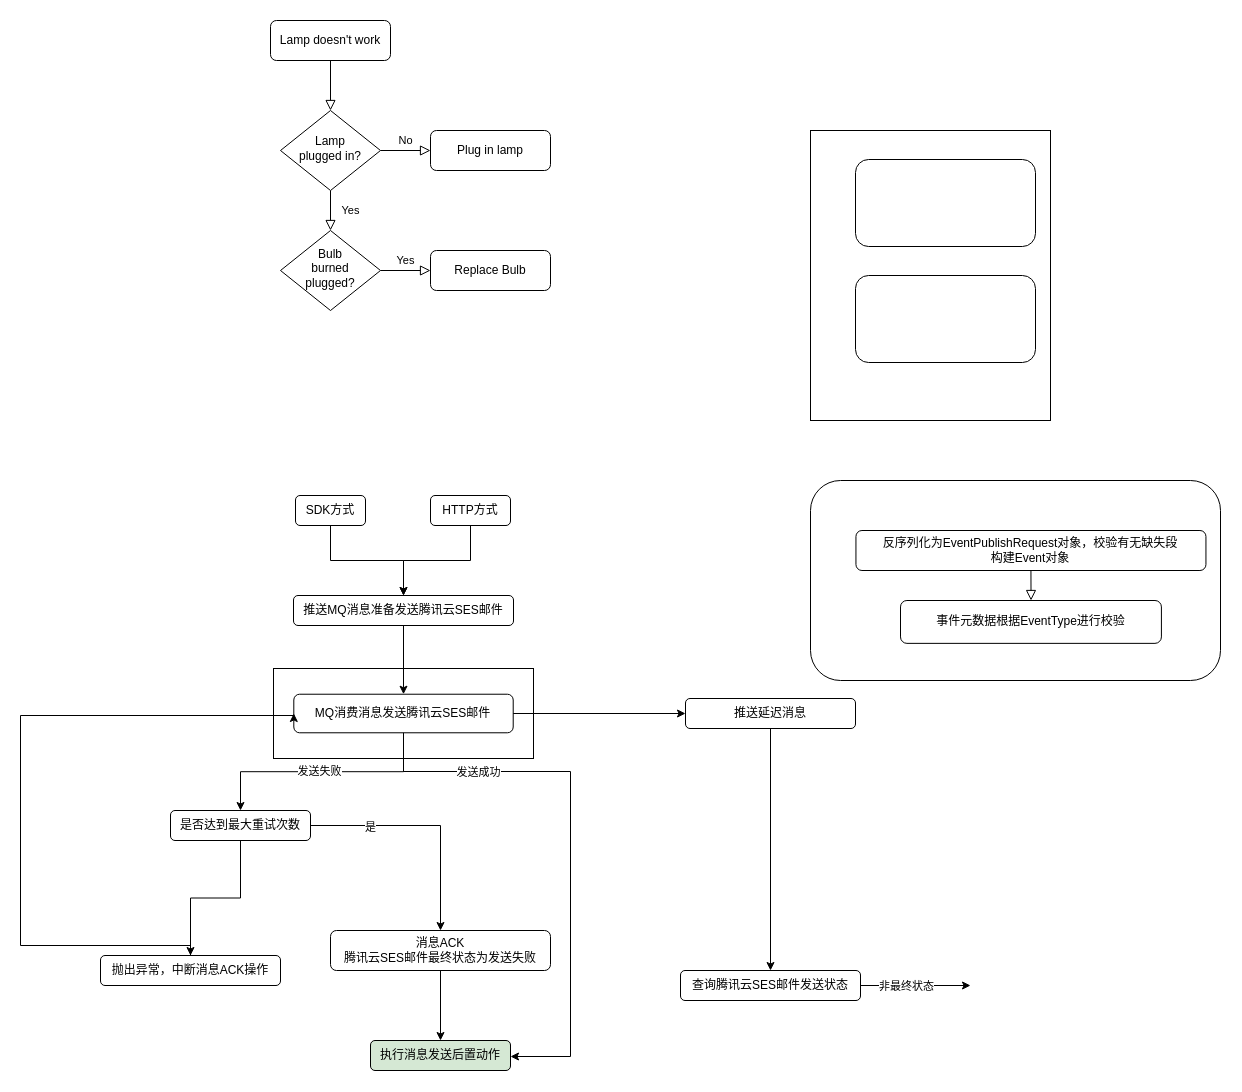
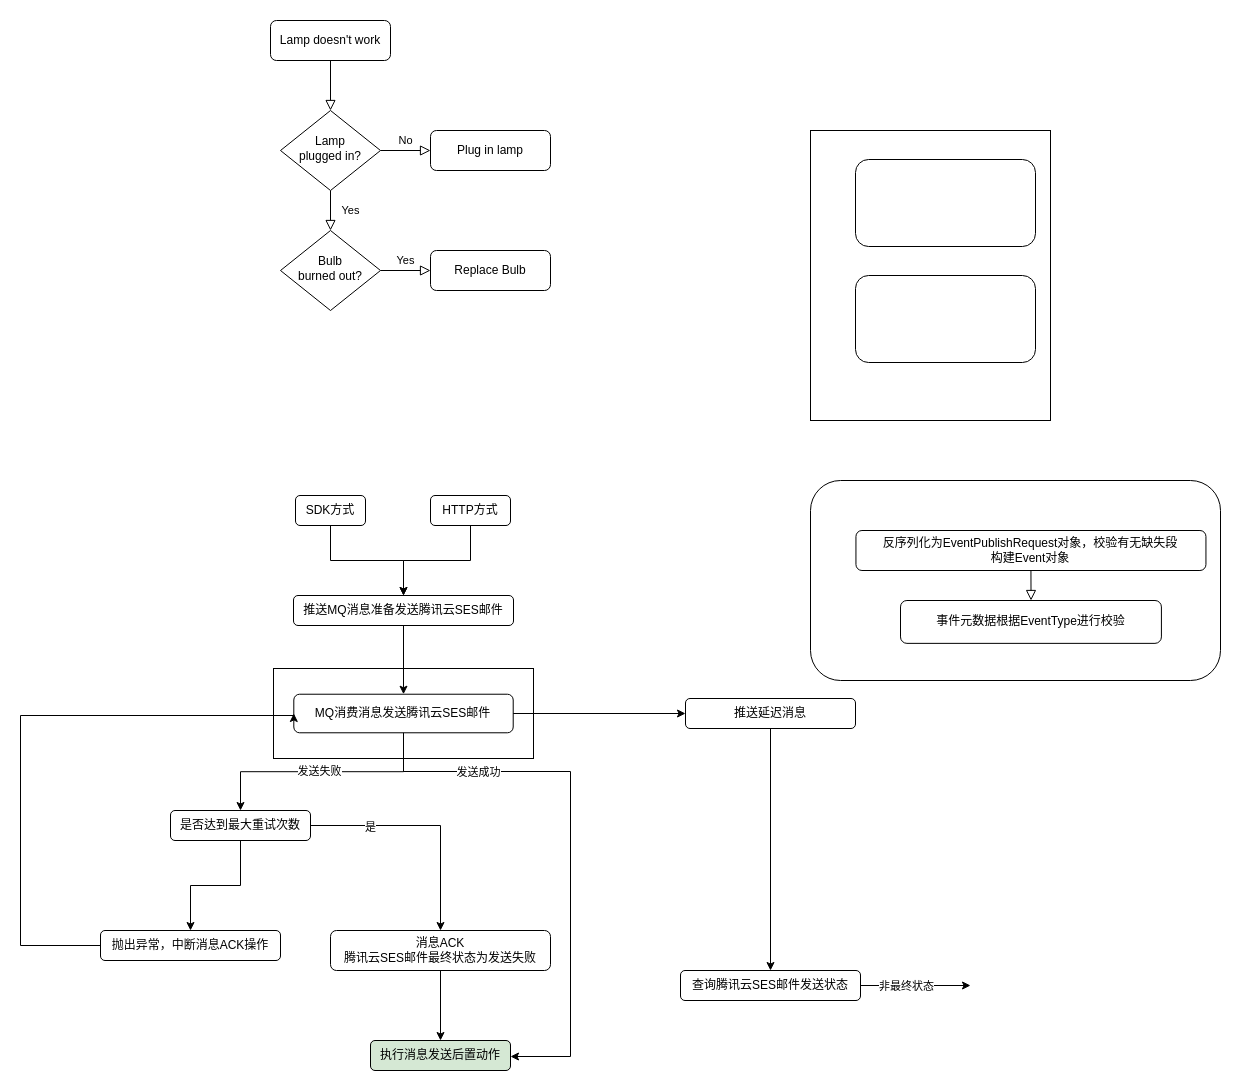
(331, 269) -> (331, 269)
(191, 971) -> (191, 946)
